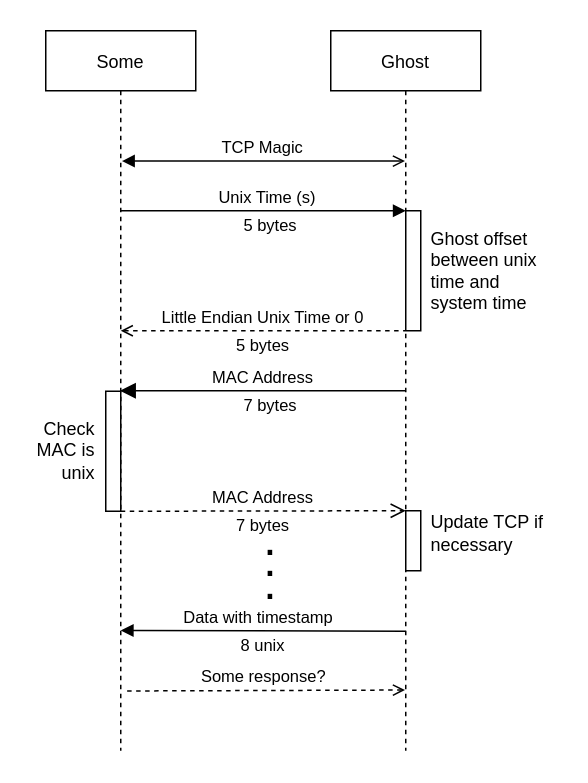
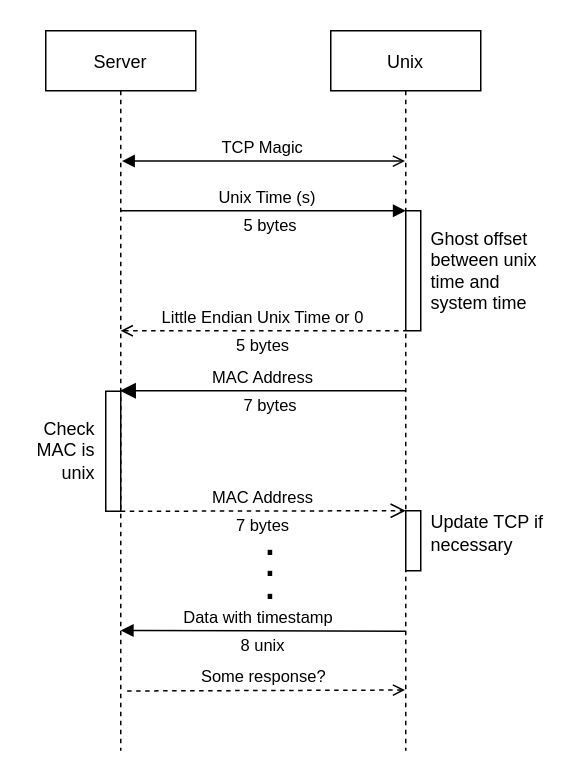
(120, 62) -> (120, 62)
(405, 62) -> (405, 62)
